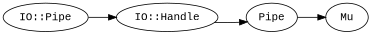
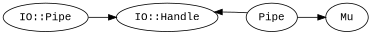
(227, 23) -> (235, 12)
